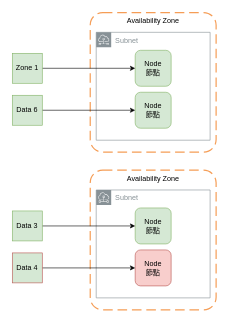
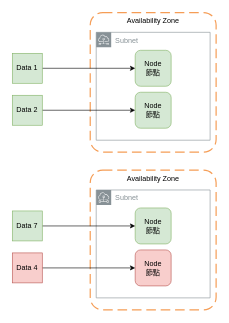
(27, 68) -> (27, 68)
(27, 110) -> (27, 110)
(27, 226) -> (27, 226)
(27, 268) -> (27, 268)
